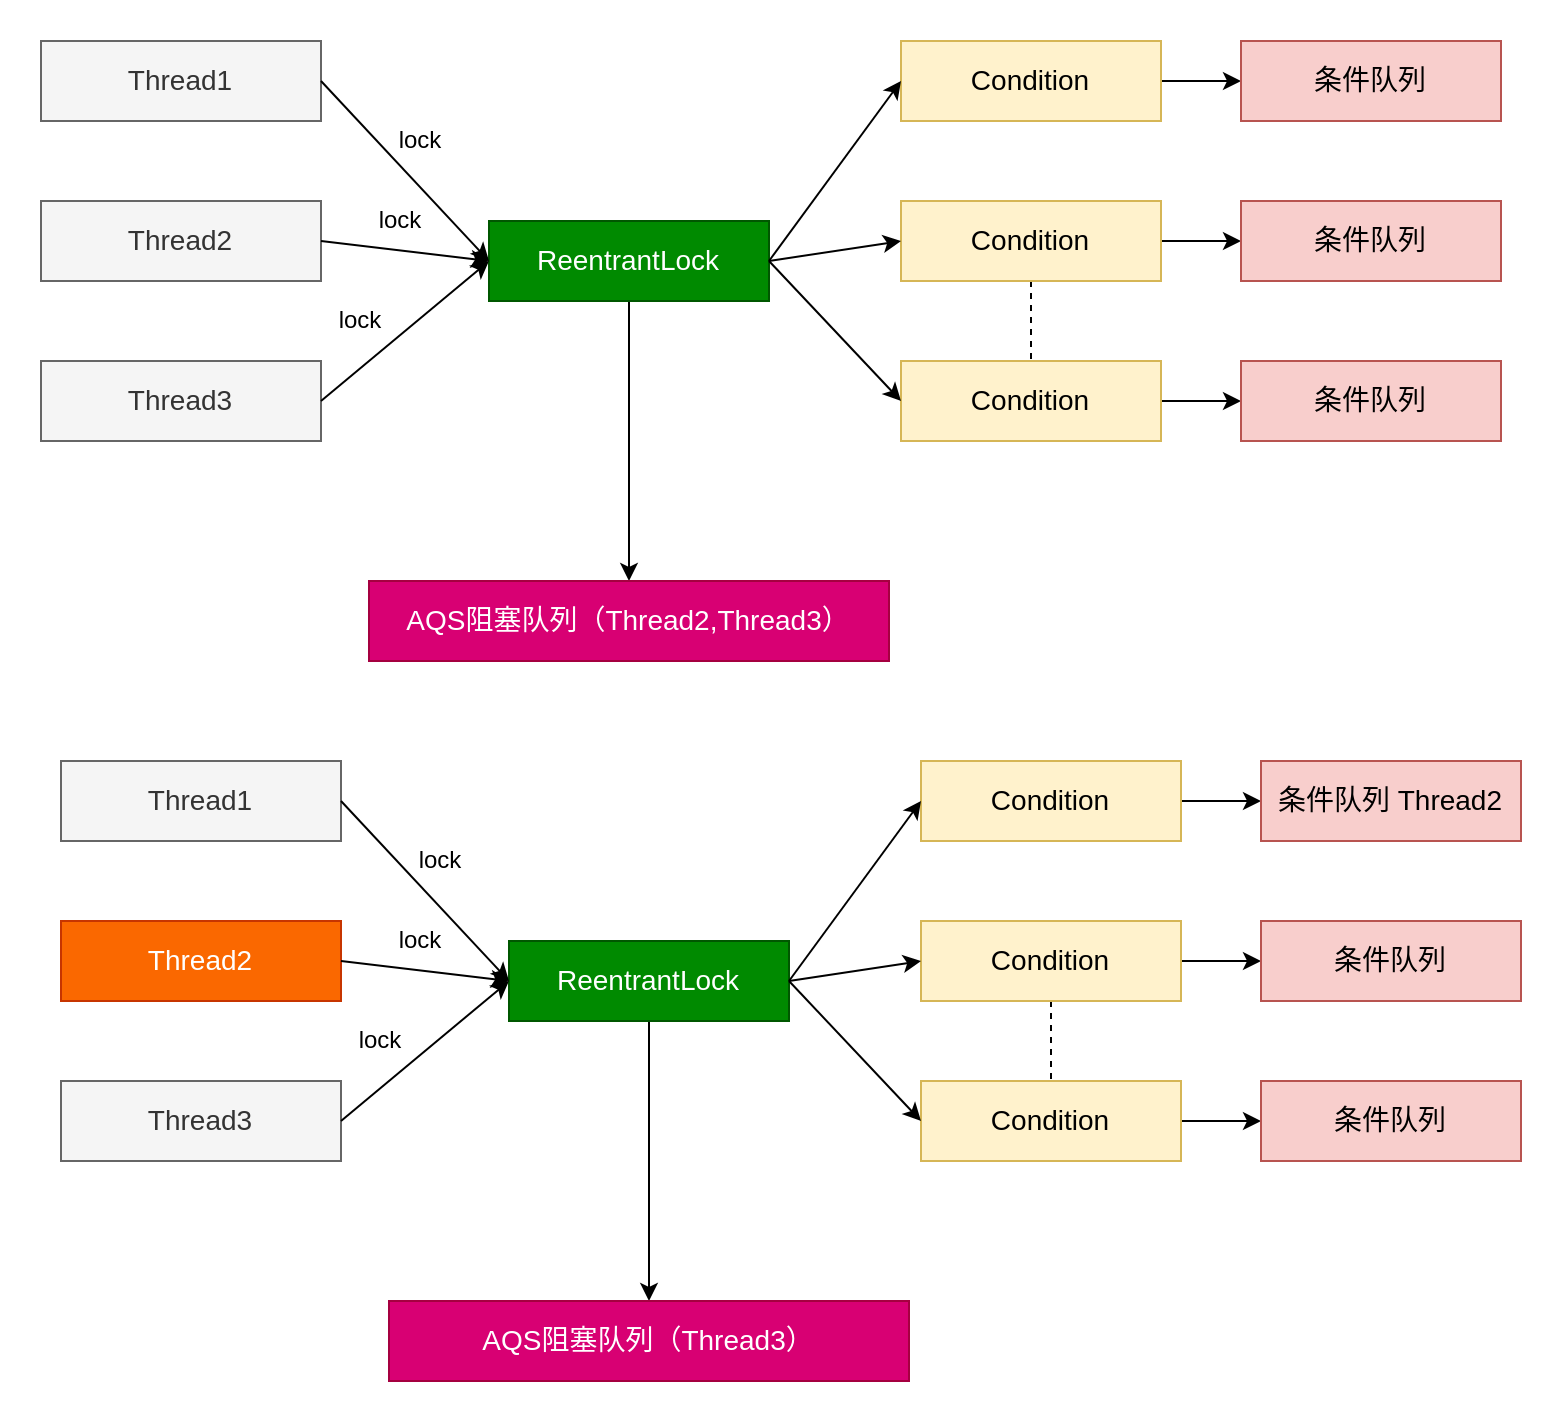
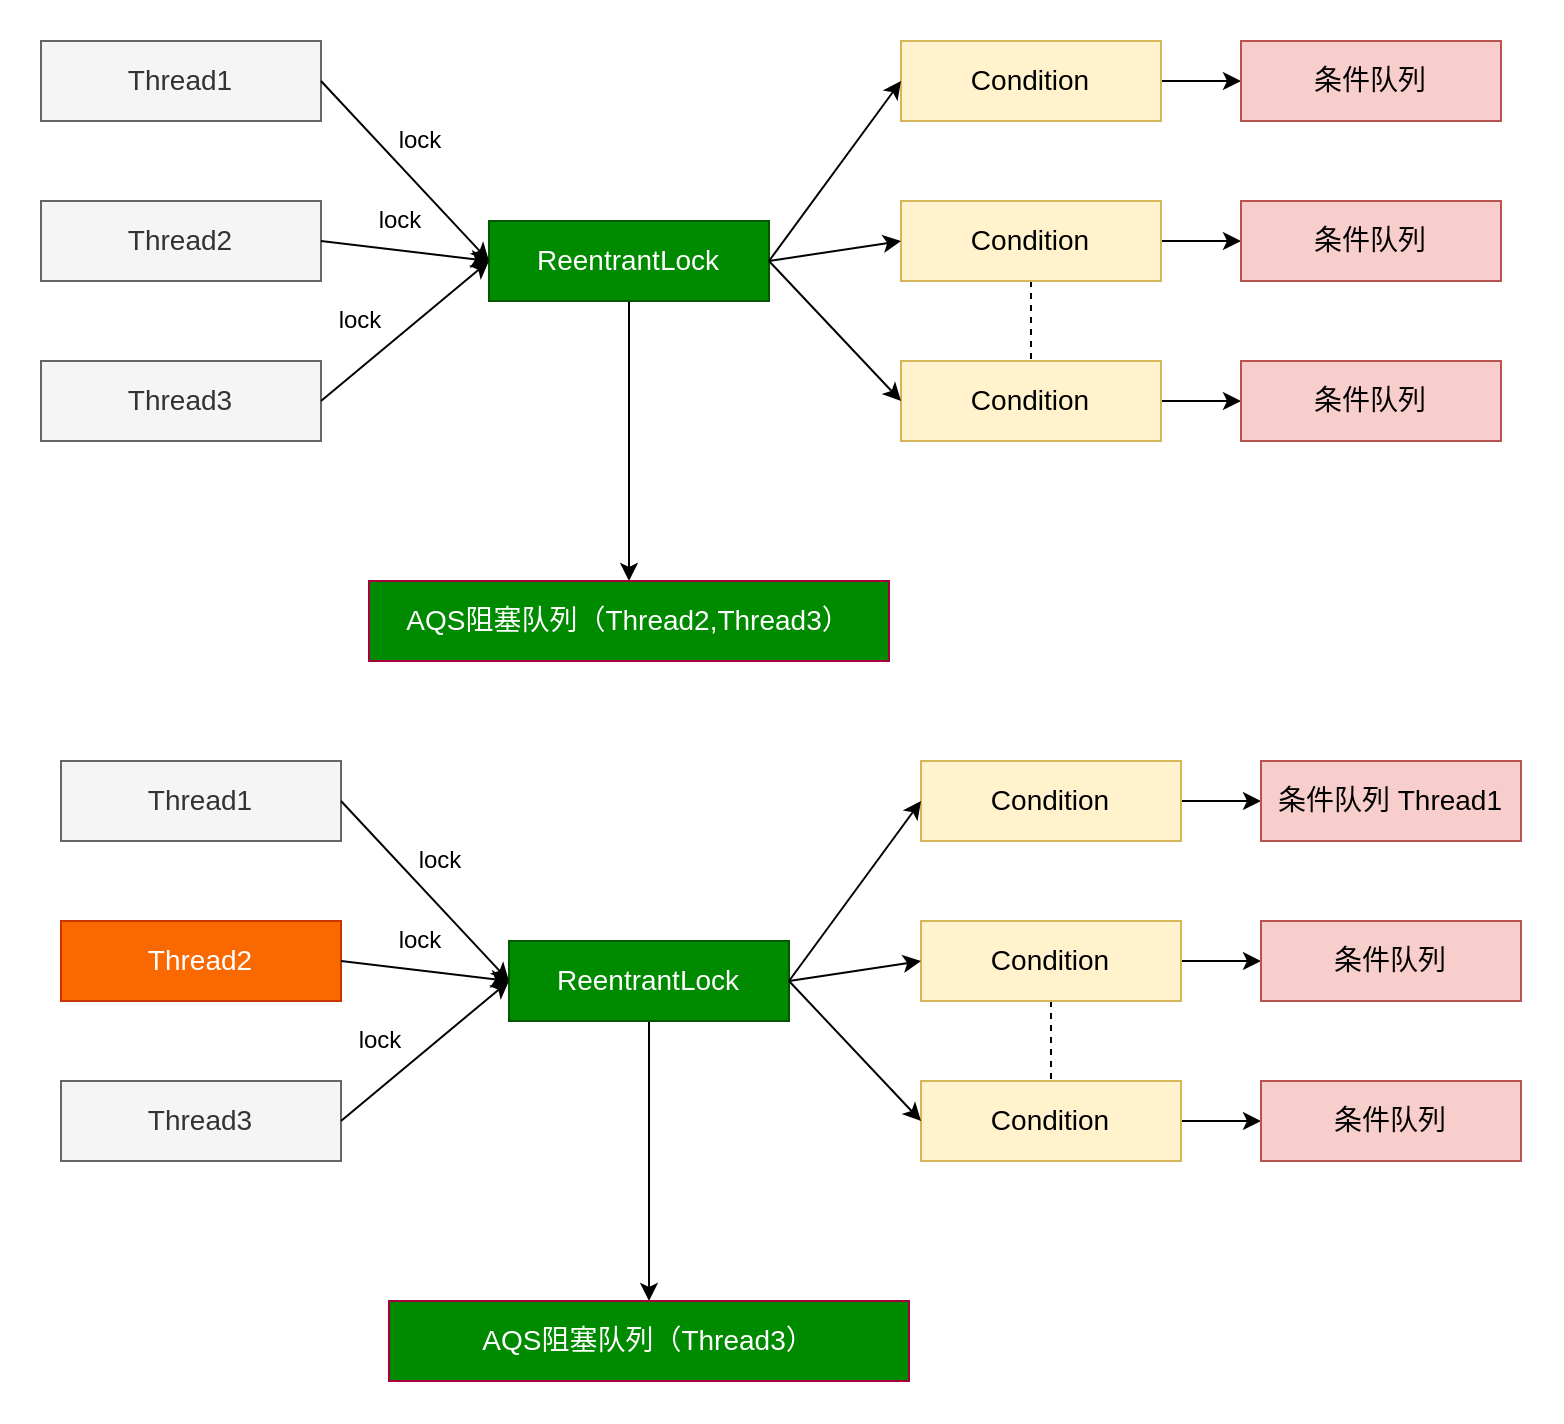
(629, 621) -> (629, 621)
(1391, 801) -> (1391, 801)
(649, 1341) -> (649, 1341)
